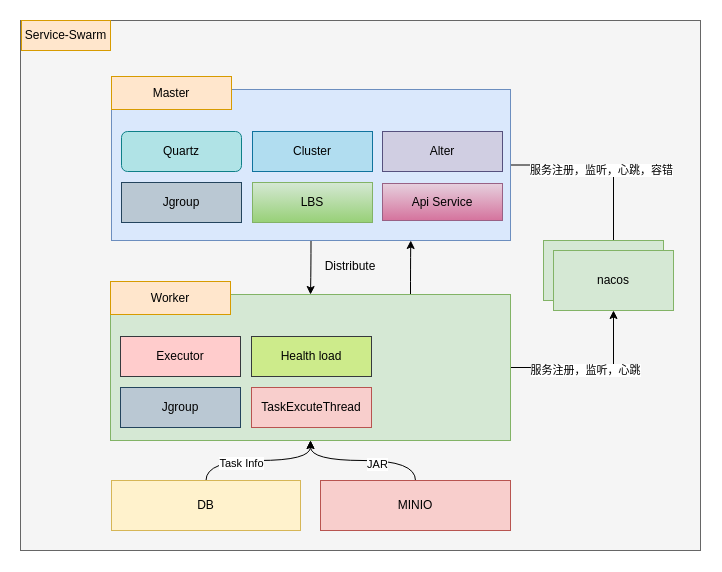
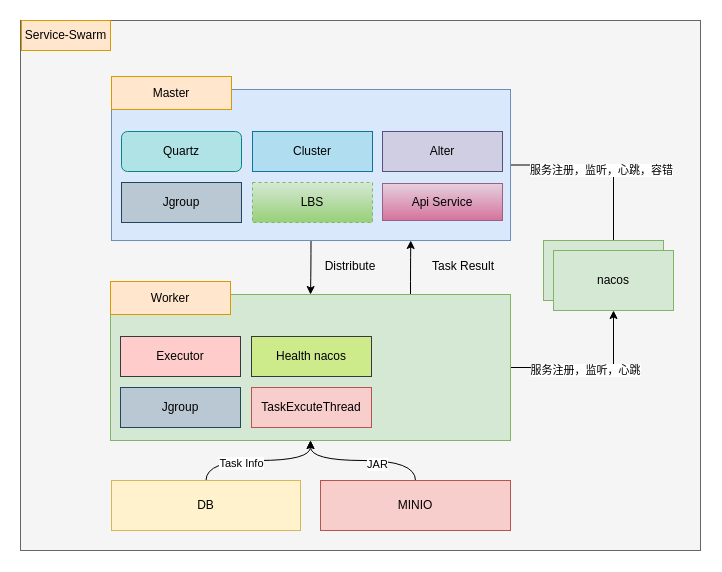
(313, 203) -> (313, 203)
none -> (464, 267)
(312, 357) -> (312, 357)
